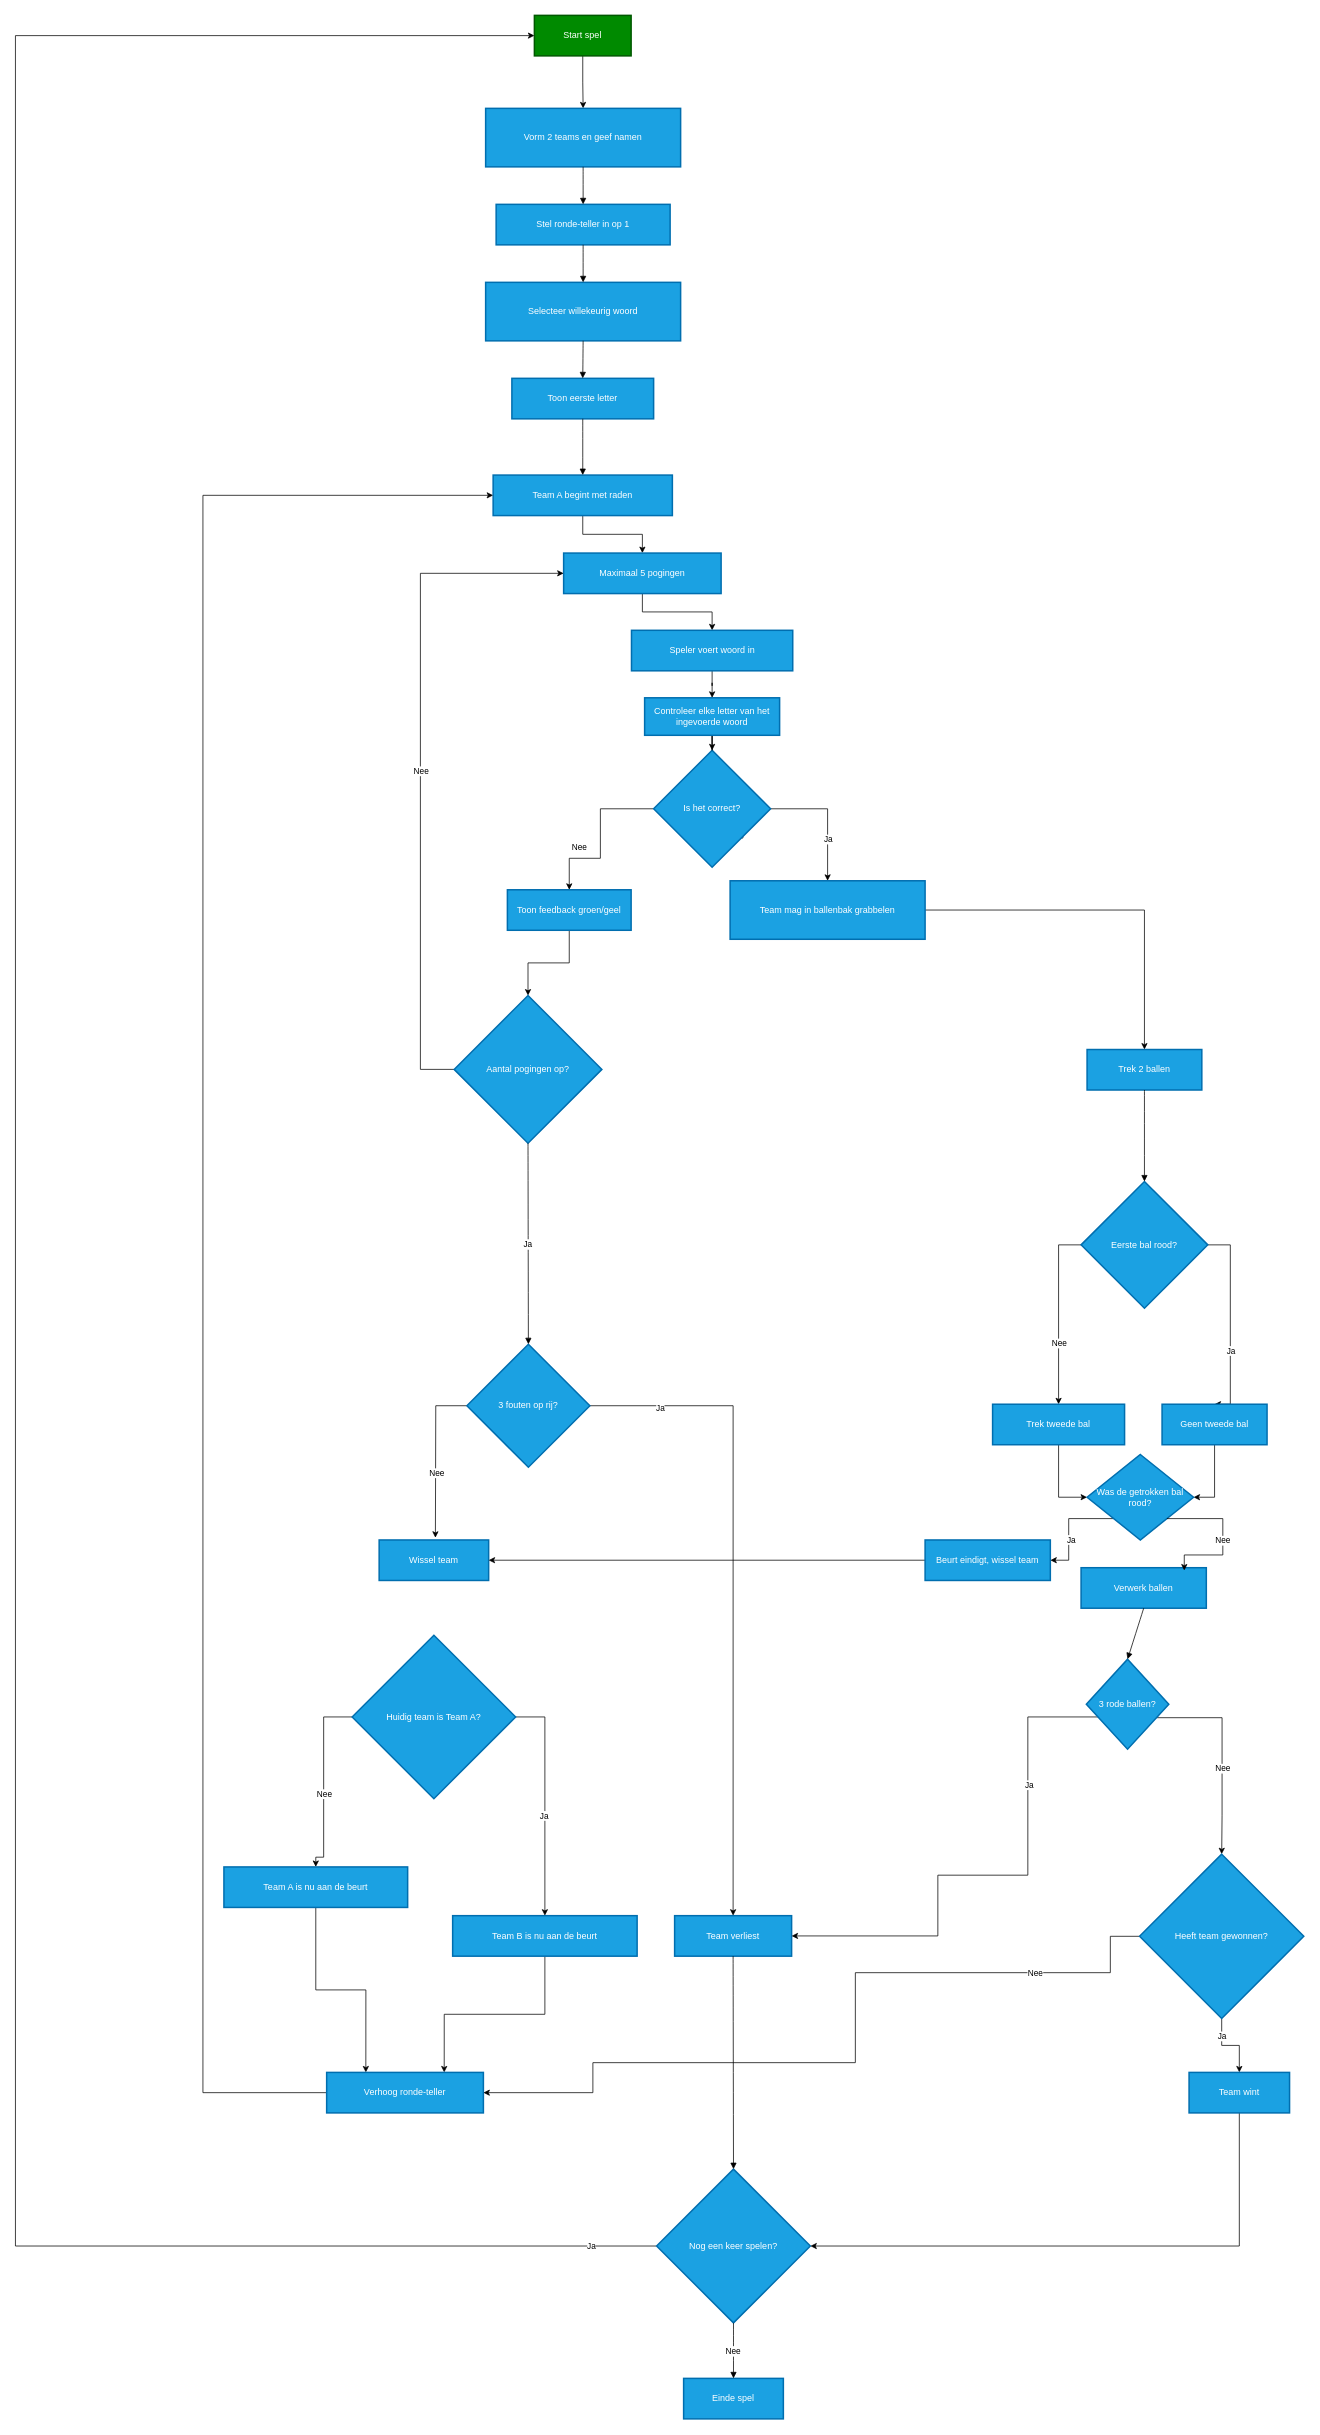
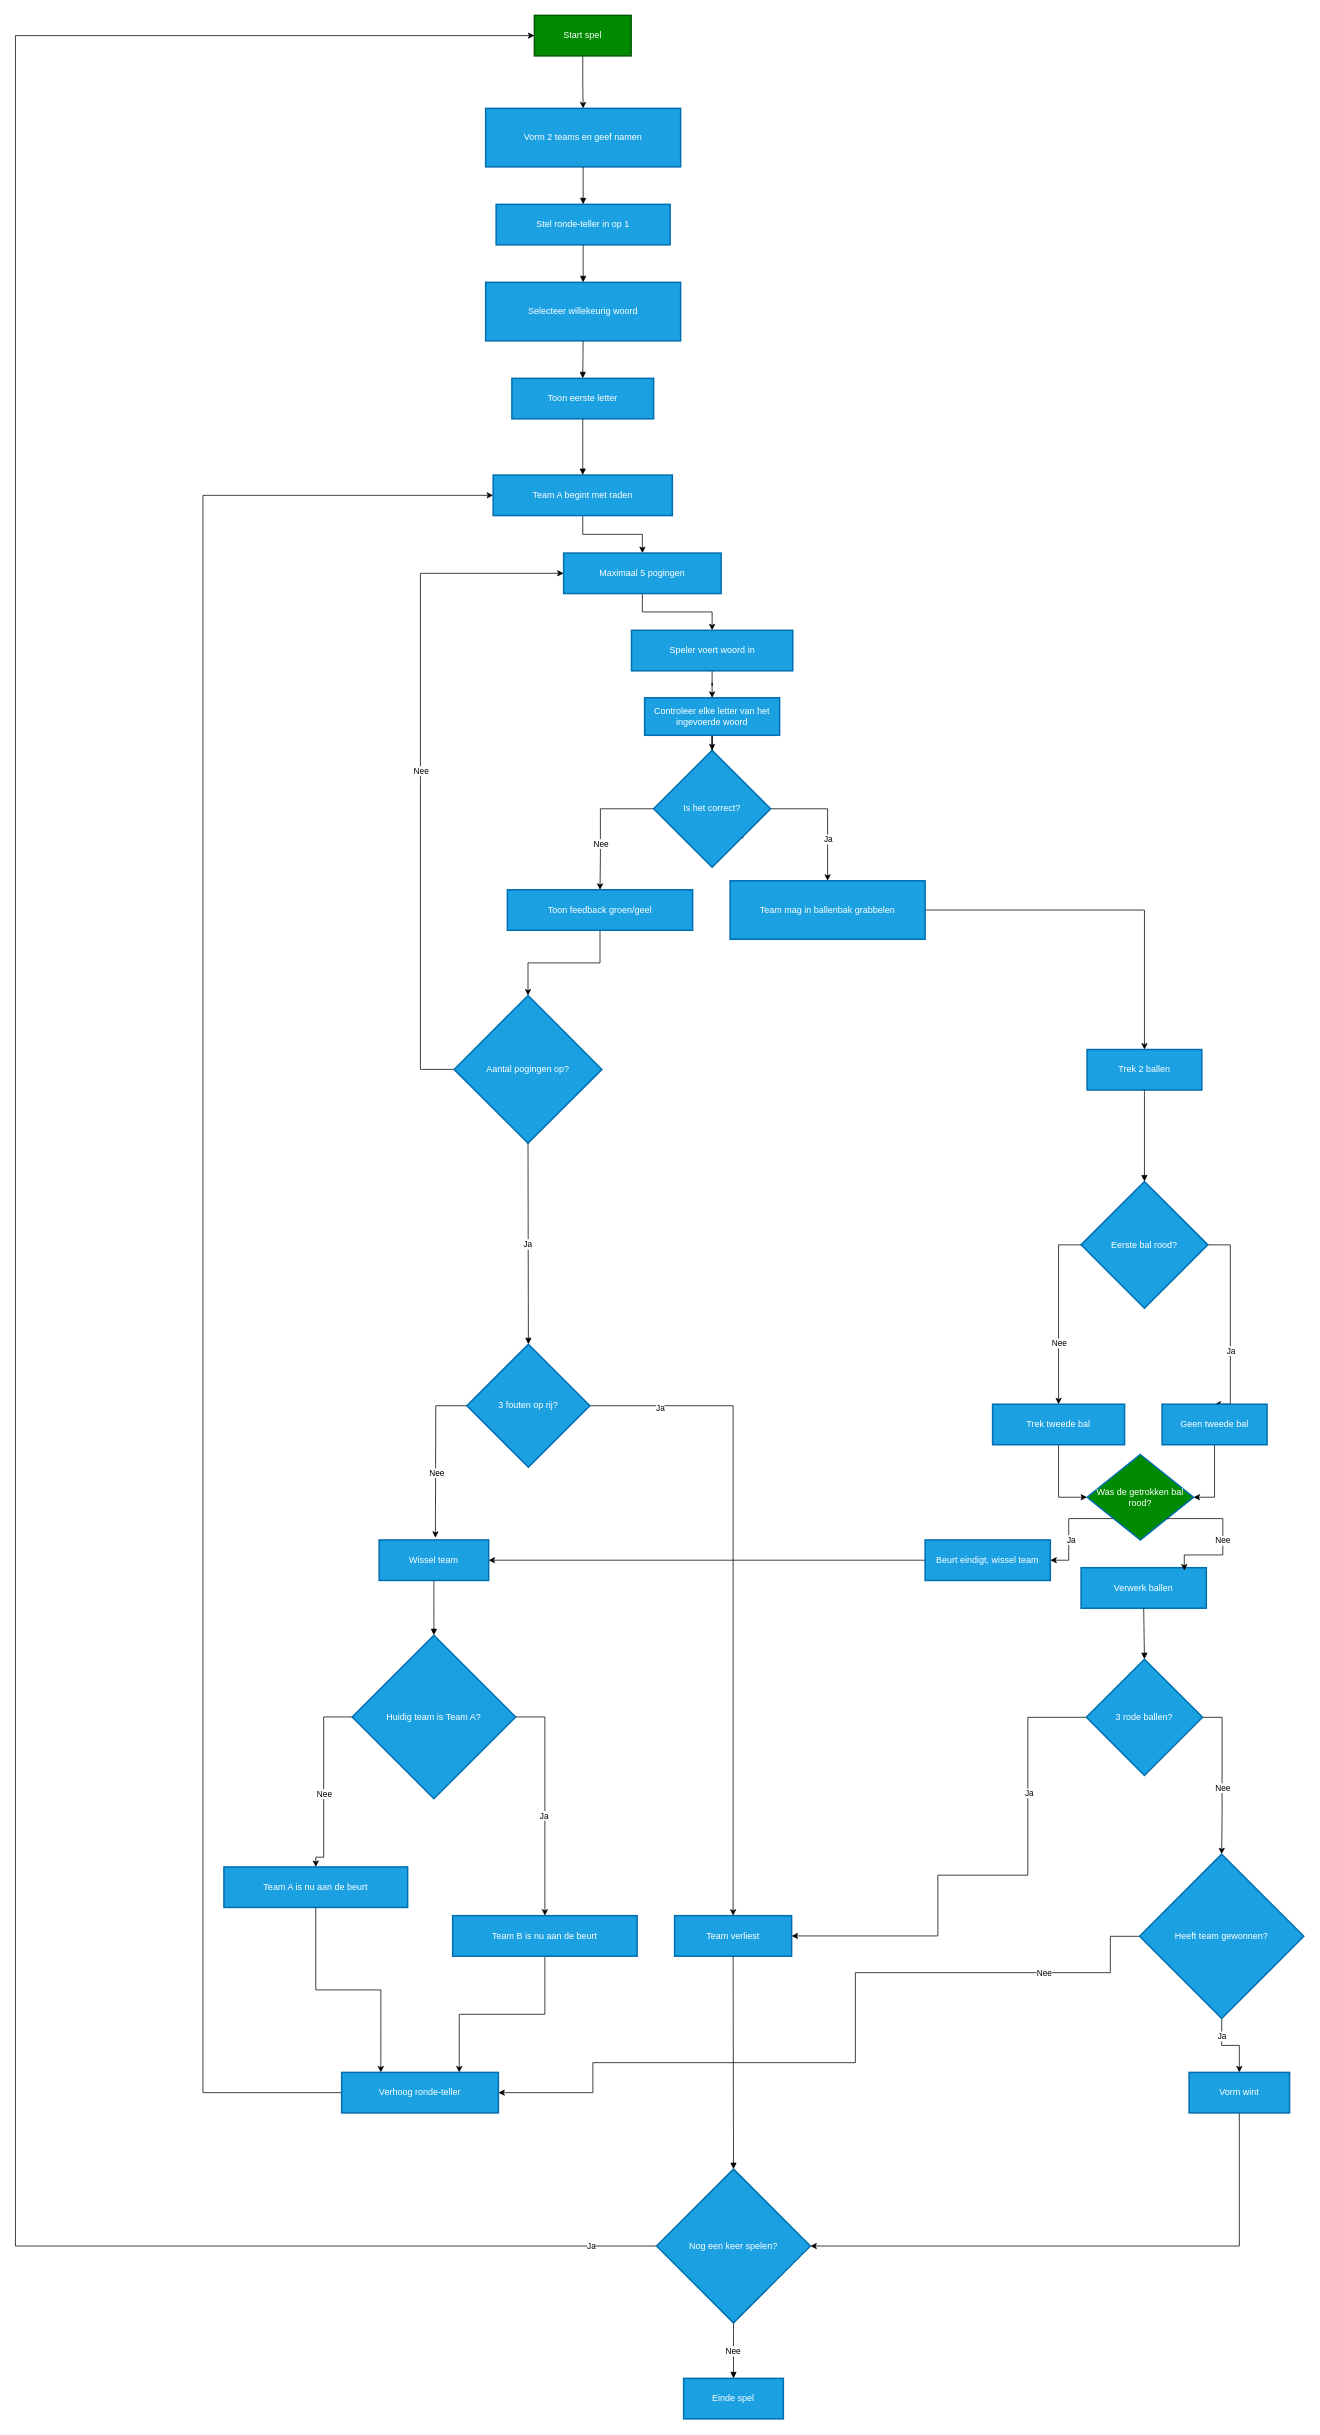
(569, 910) -> (600, 910)
(1140, 1497) -> (1140, 1497)
none -> (434, 1627)
(1128, 1704) -> (1145, 1718)
(405, 2093) -> (420, 2093)
(1239, 2093) -> (1239, 2093)
